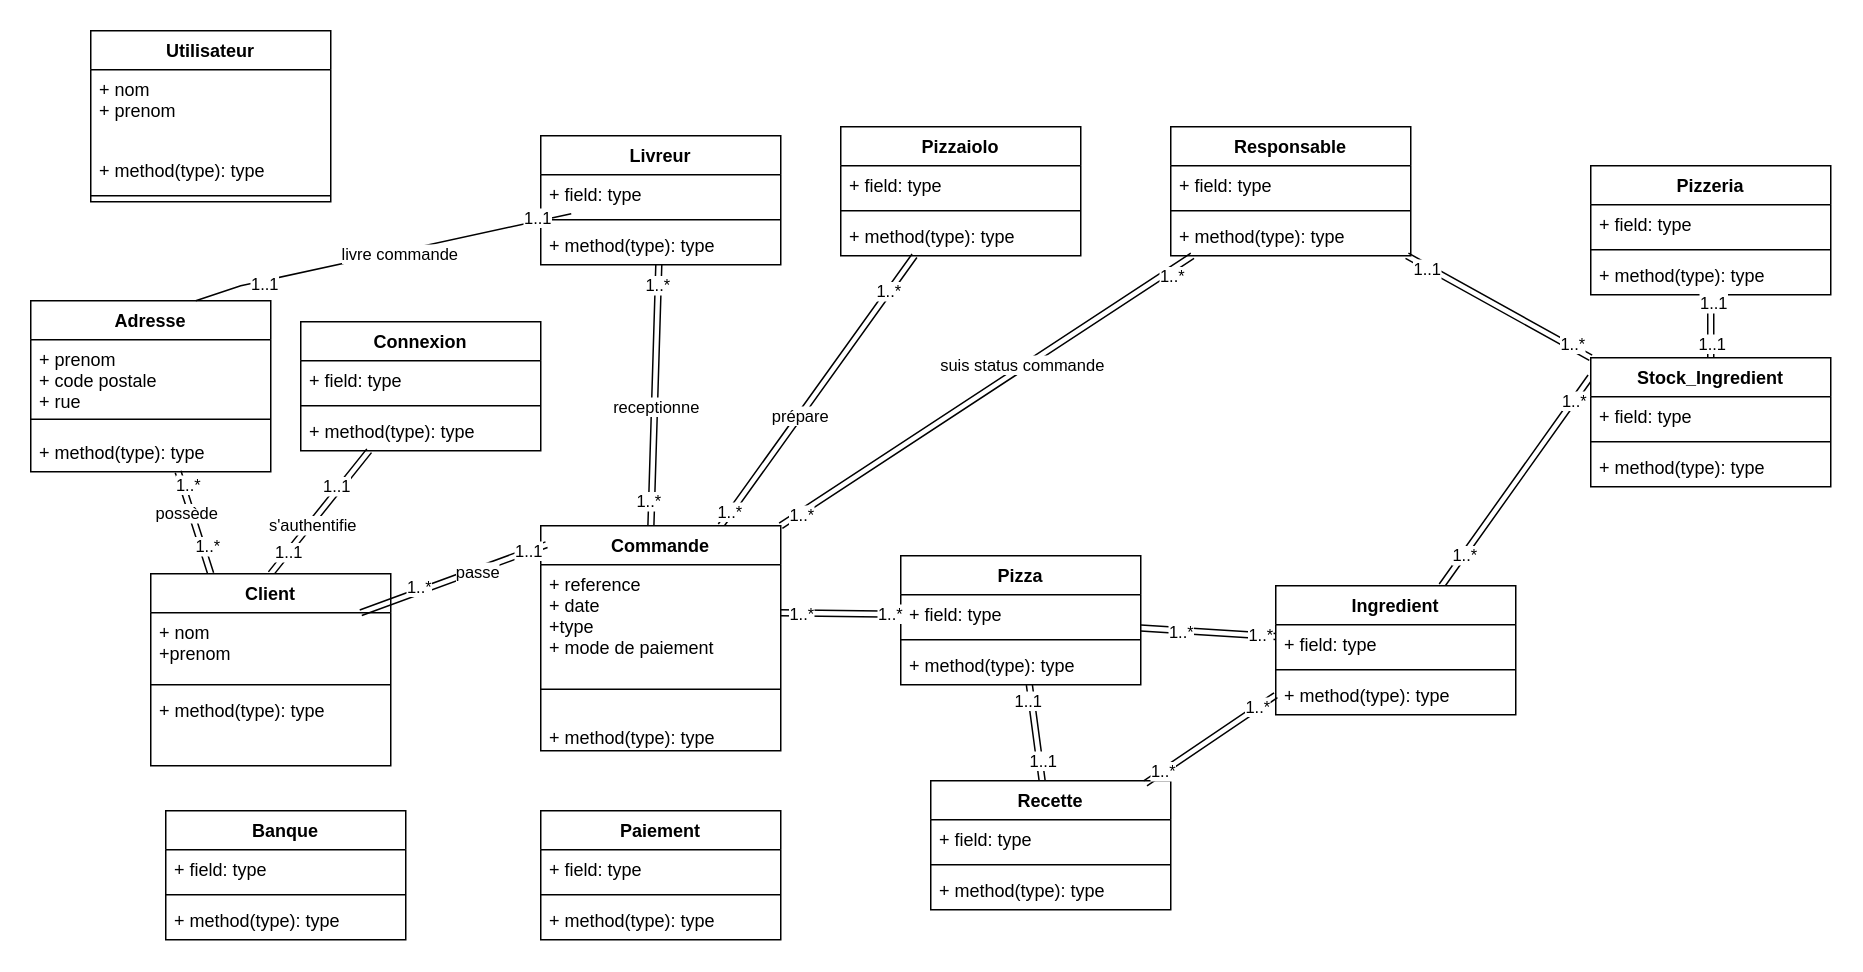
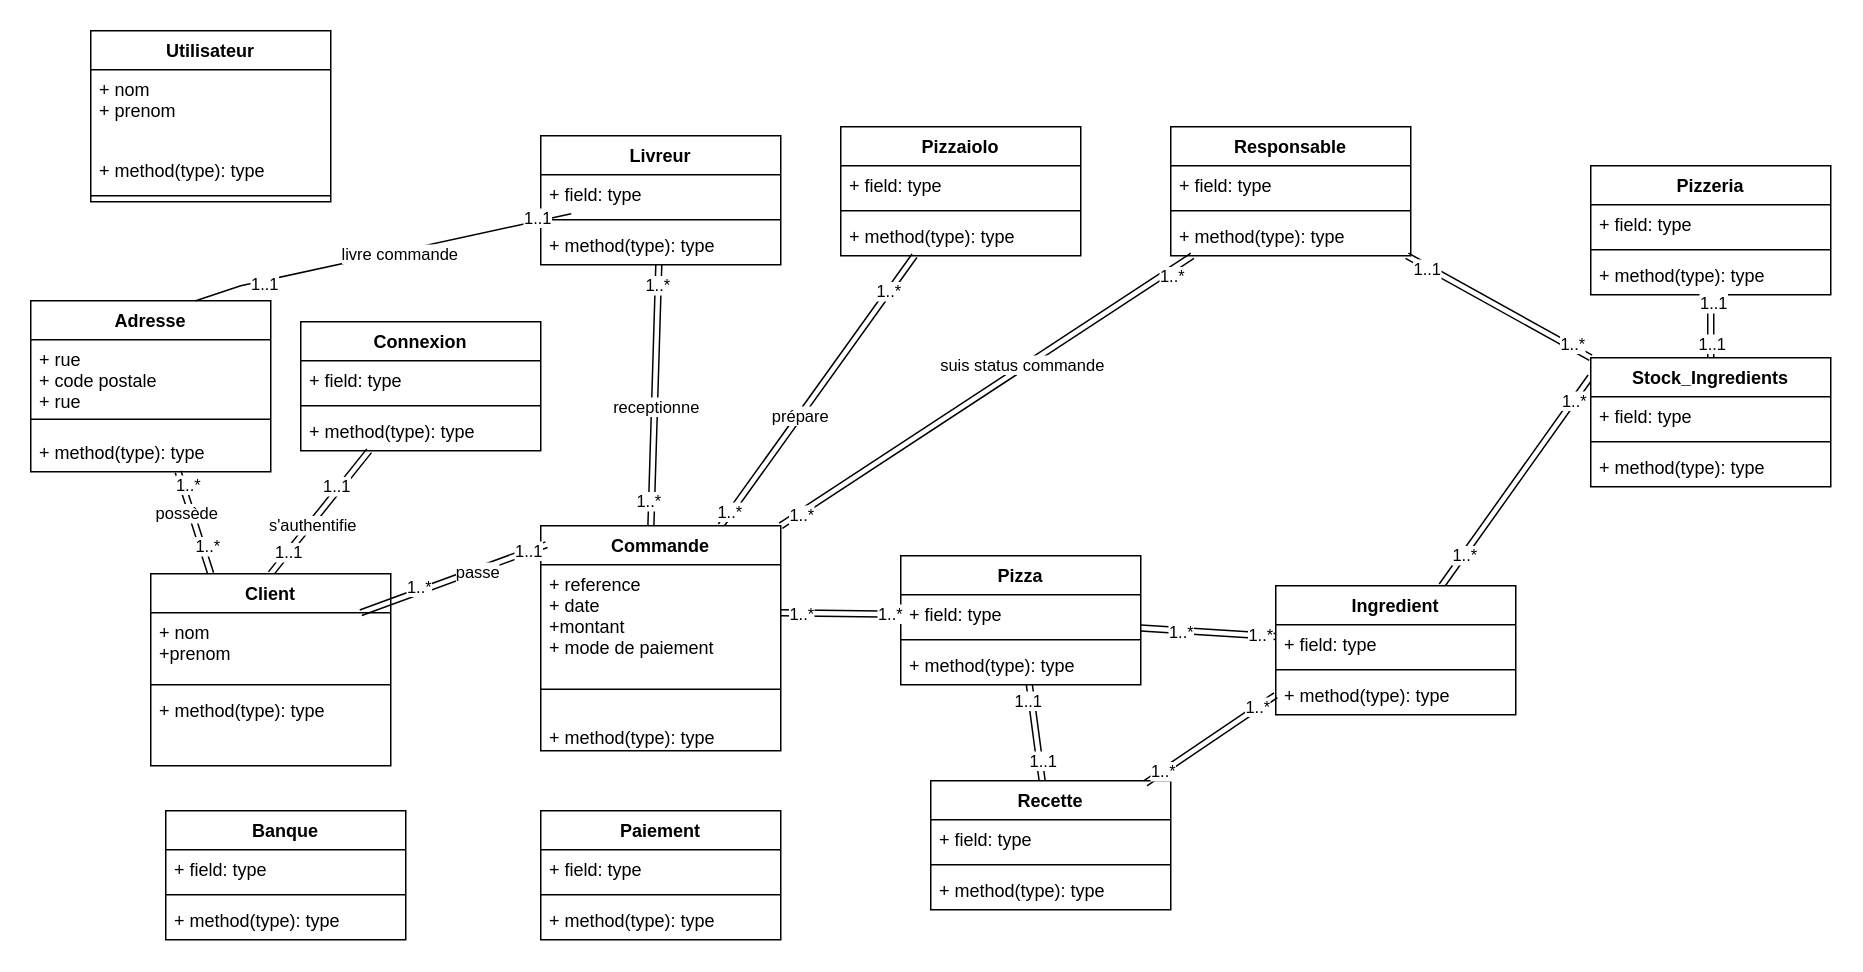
(77, 360) -> (62, 360)
(1710, 378) -> (1710, 378)
(602, 585) -> (602, 585)
